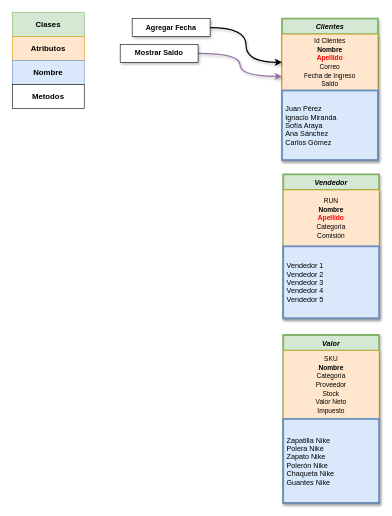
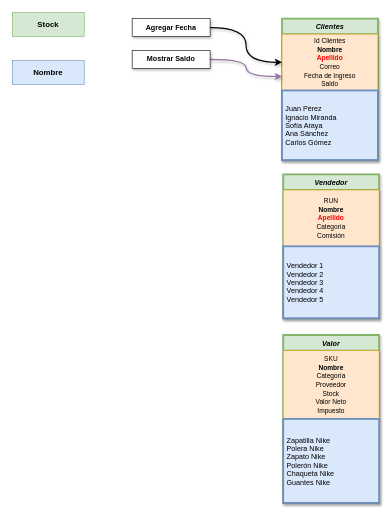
(48, 24) -> (48, 24)
(48, 48) -> none
(159, 53) -> (171, 59)
(48, 96) -> none
